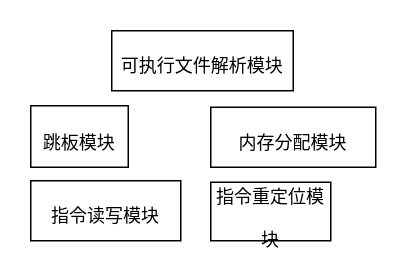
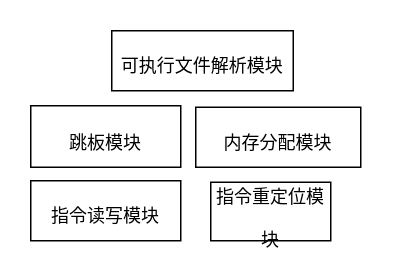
(80, 137) -> (106, 137)
(293, 137) -> (278, 137)
